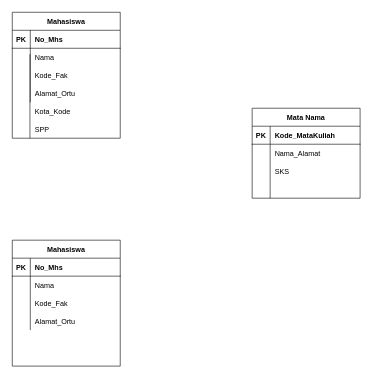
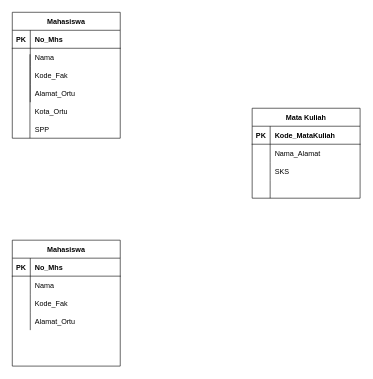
(53, 112) -> (53, 112)
(306, 118) -> (306, 118)
